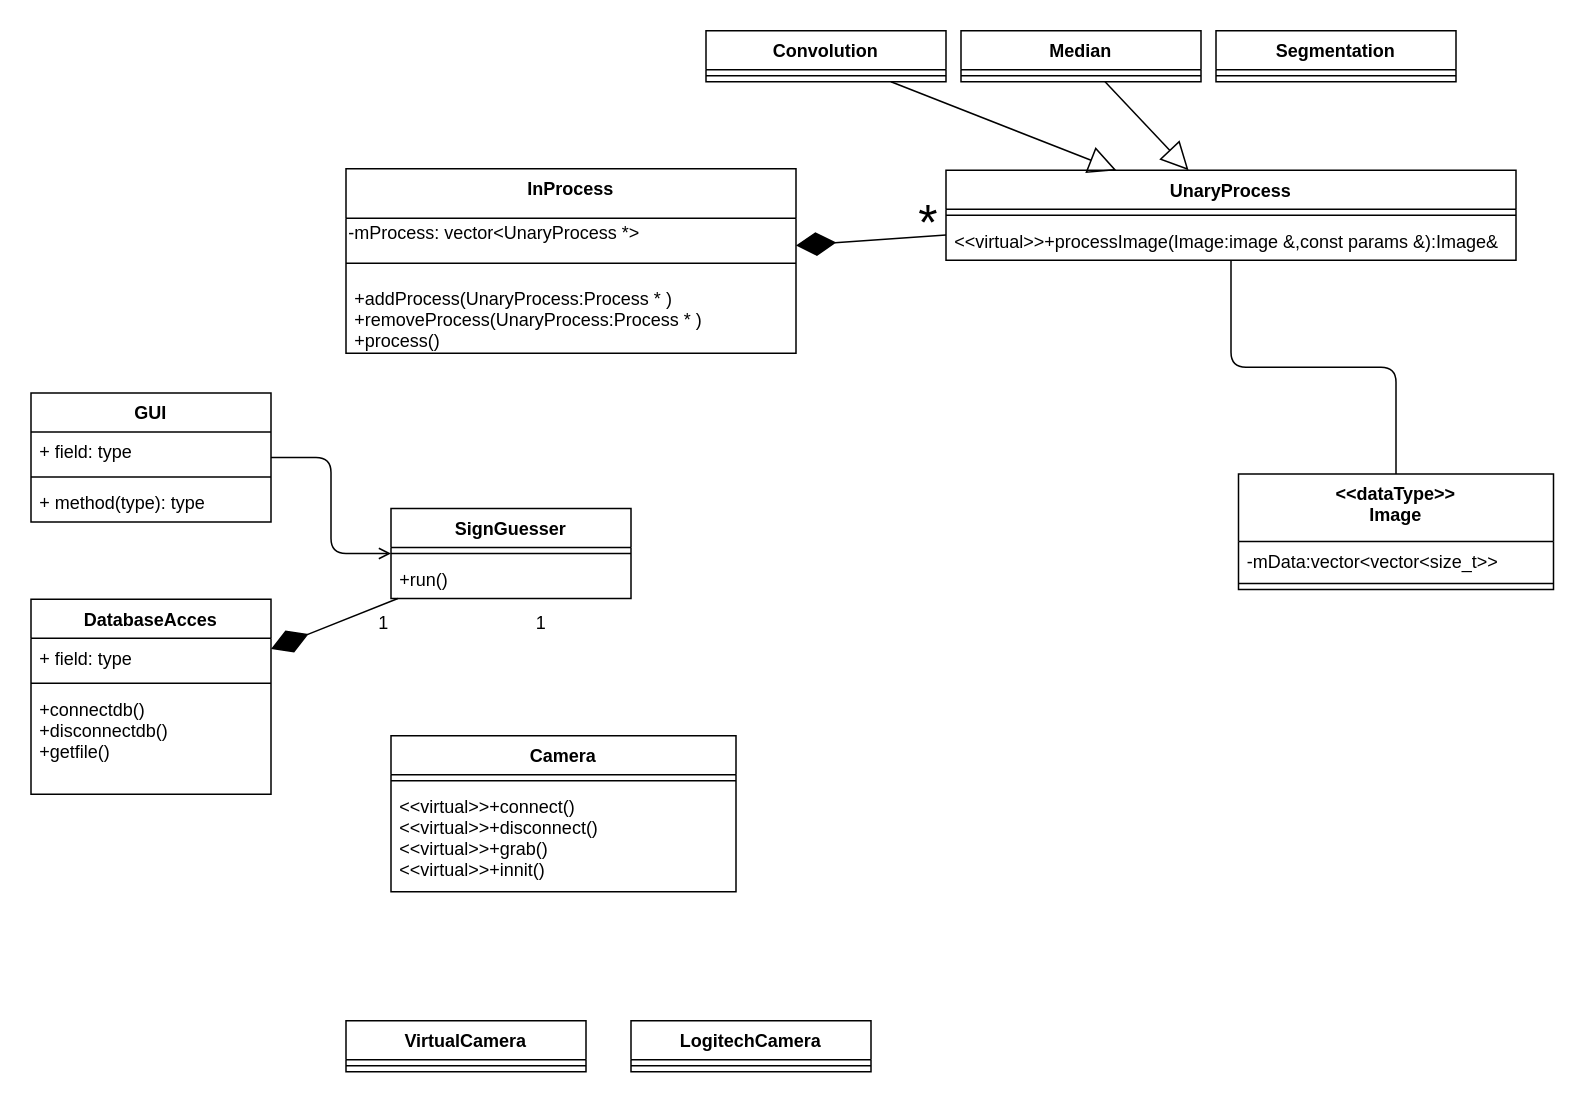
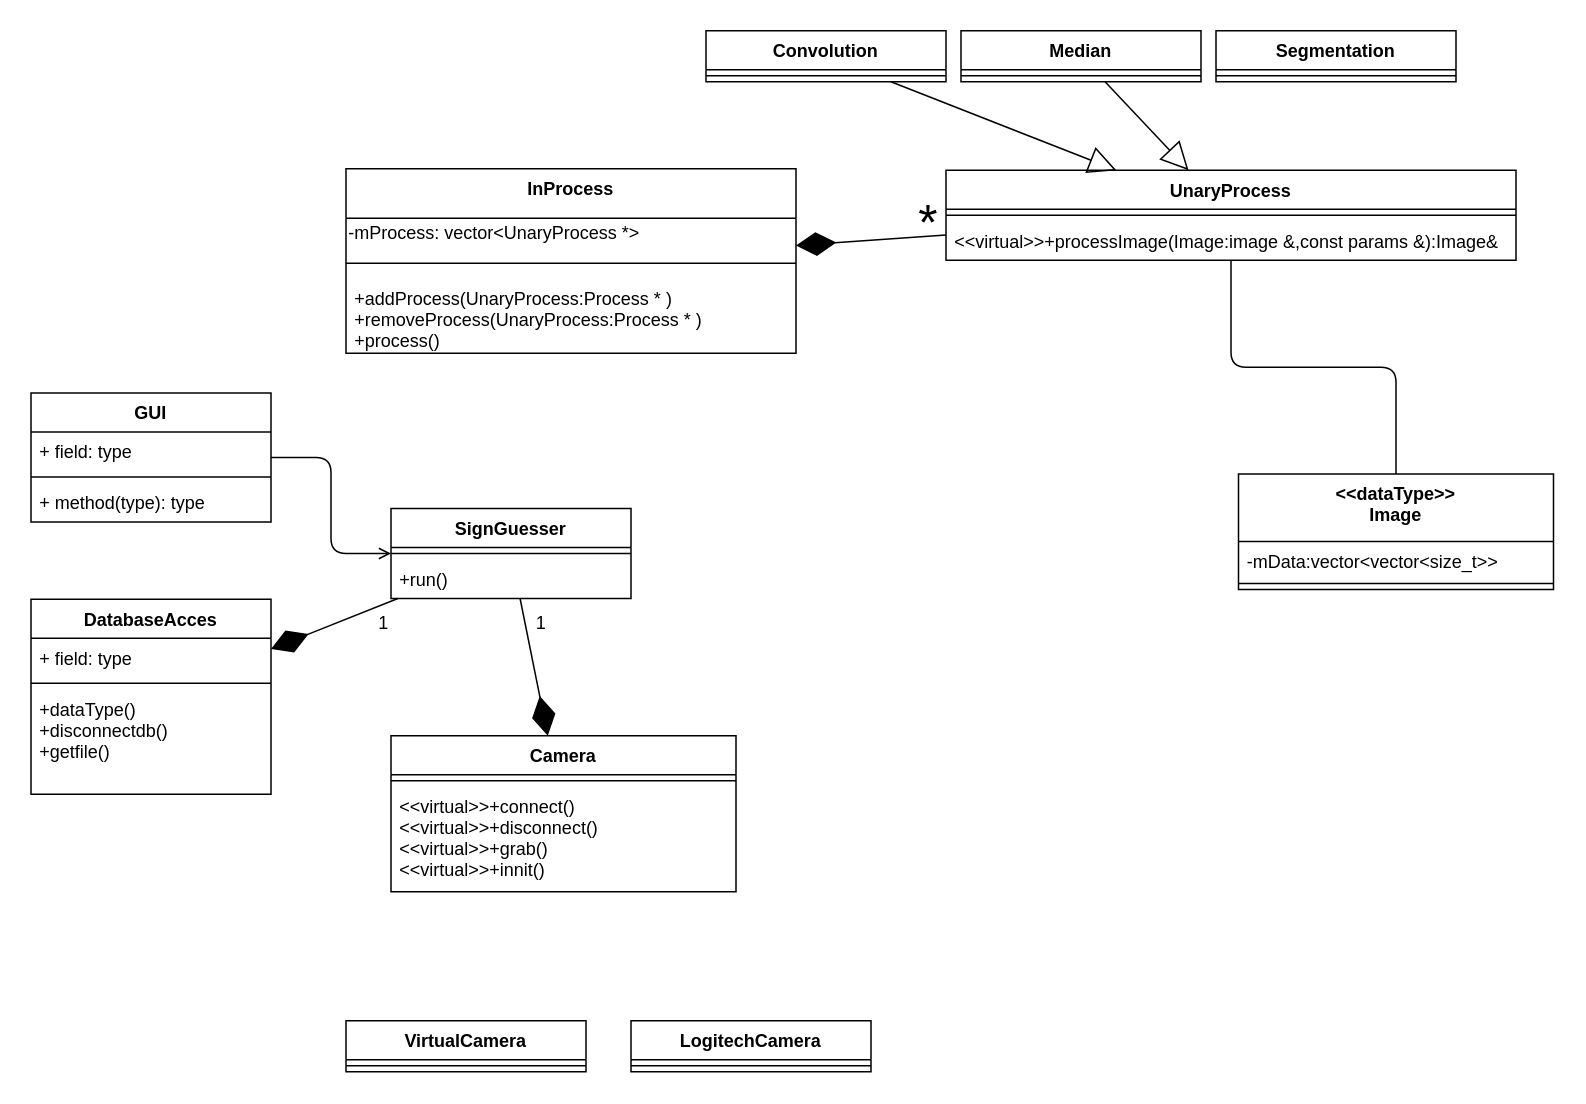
none -> (530, 649)
(99, 710) -> (94, 710)
